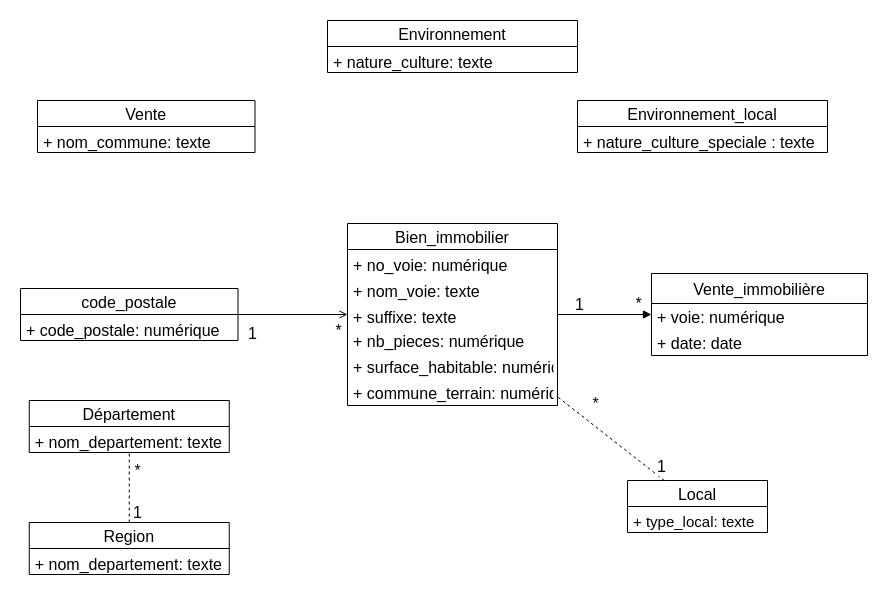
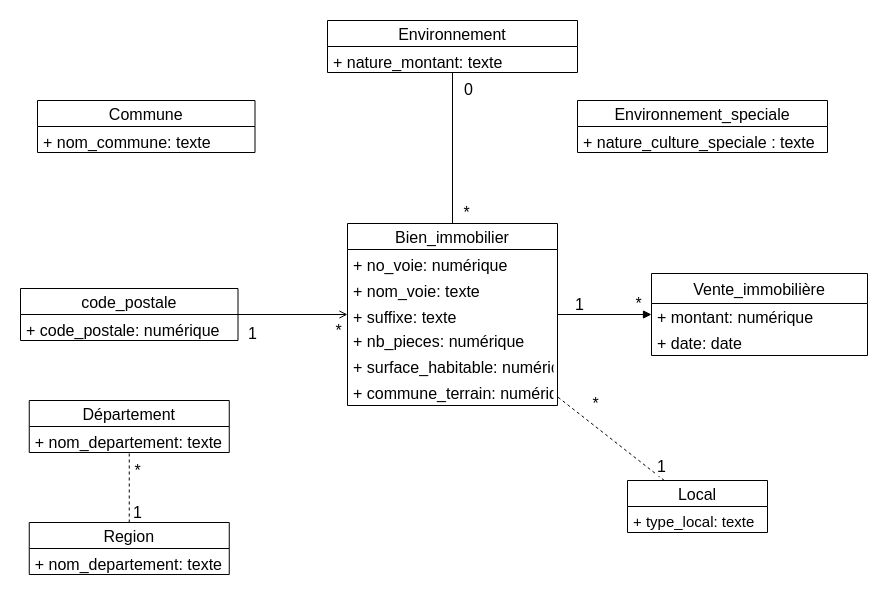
(428, 63) -> (430, 63)
(146, 115) -> (146, 115)
(702, 115) -> (702, 115)
none -> (453, 147)
(723, 318) -> (738, 318)
